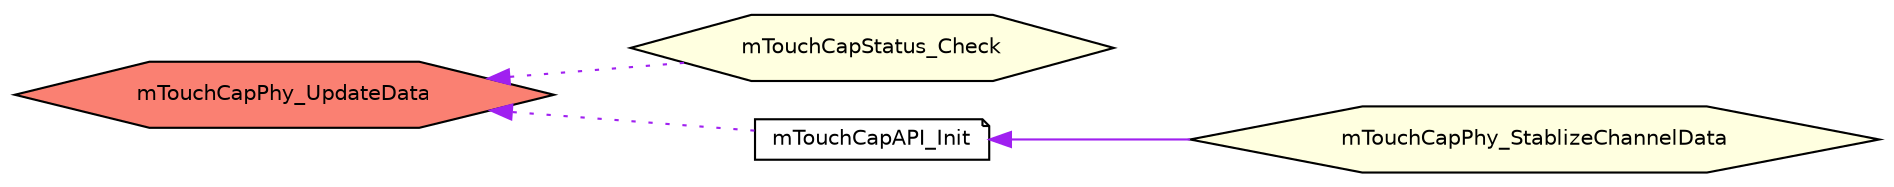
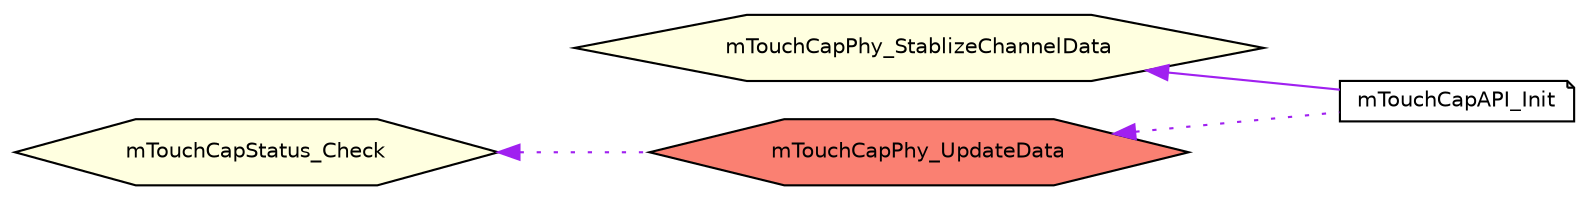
(597, 70) -> (584, 152)
(1101, 139) -> (1254, 81)
